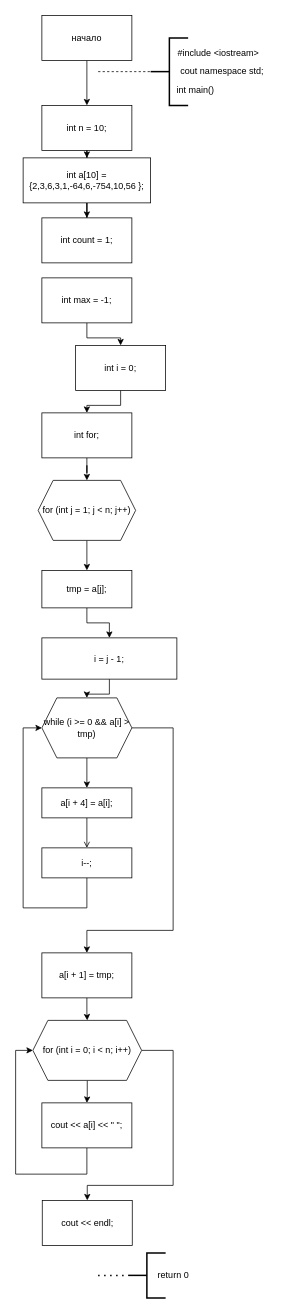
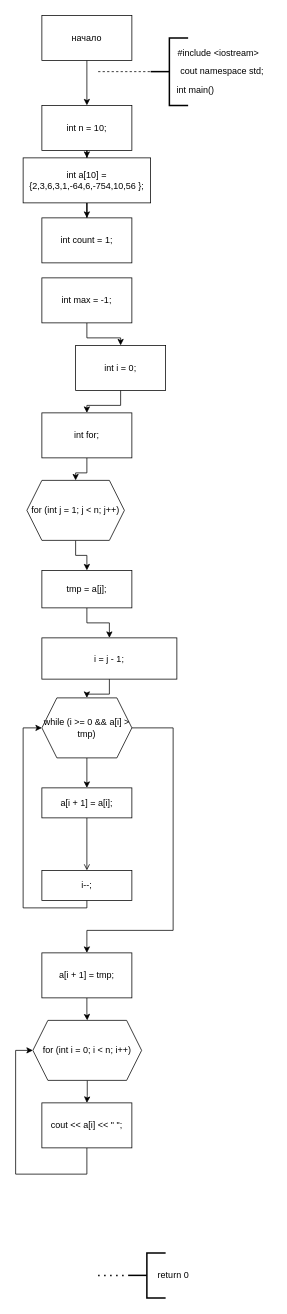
(87, 510) -> (75, 510)
(87, 803) -> (87, 803)
(87, 863) -> (87, 885)
(126, 1185) -> none
(87, 1223) -> none
